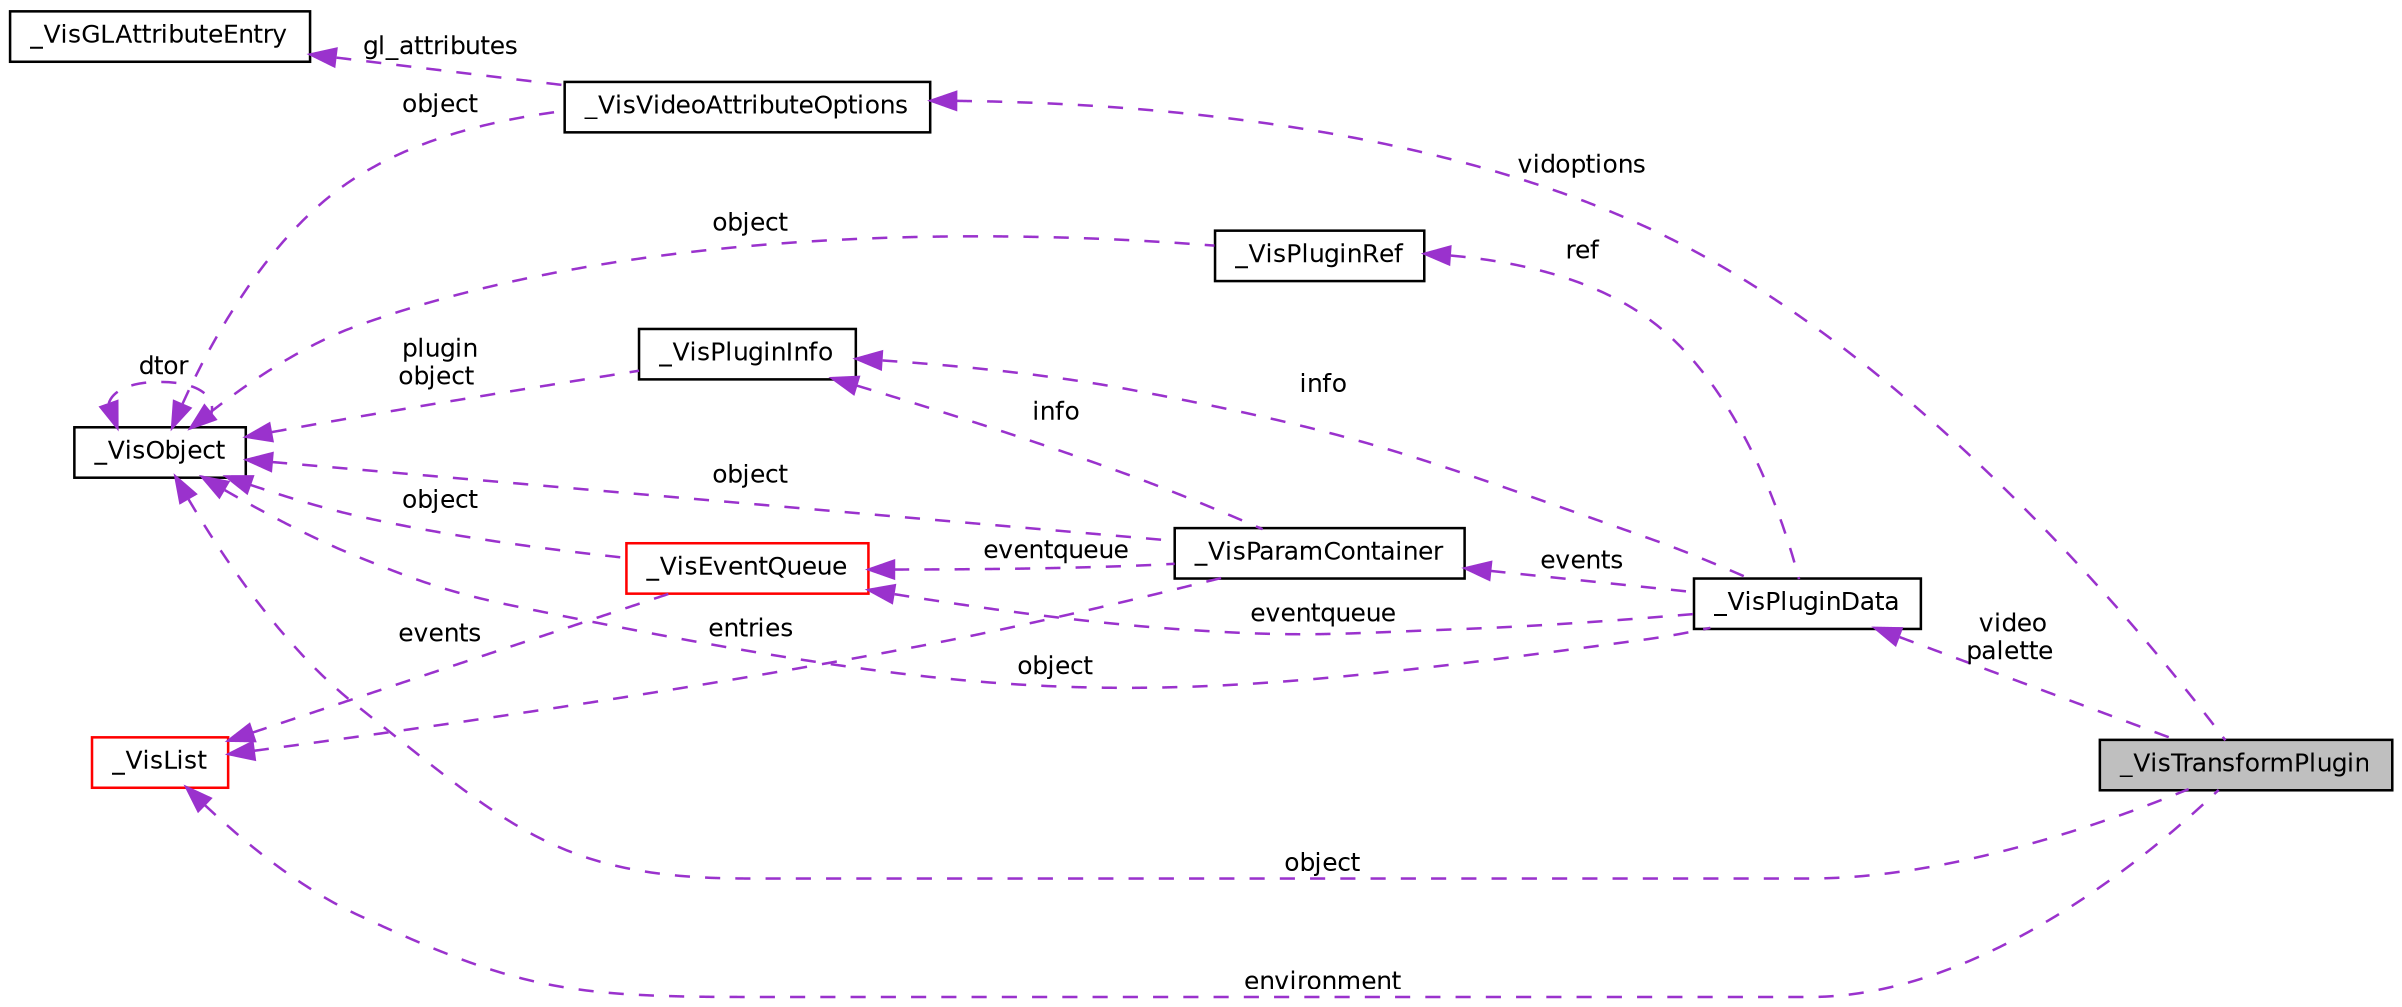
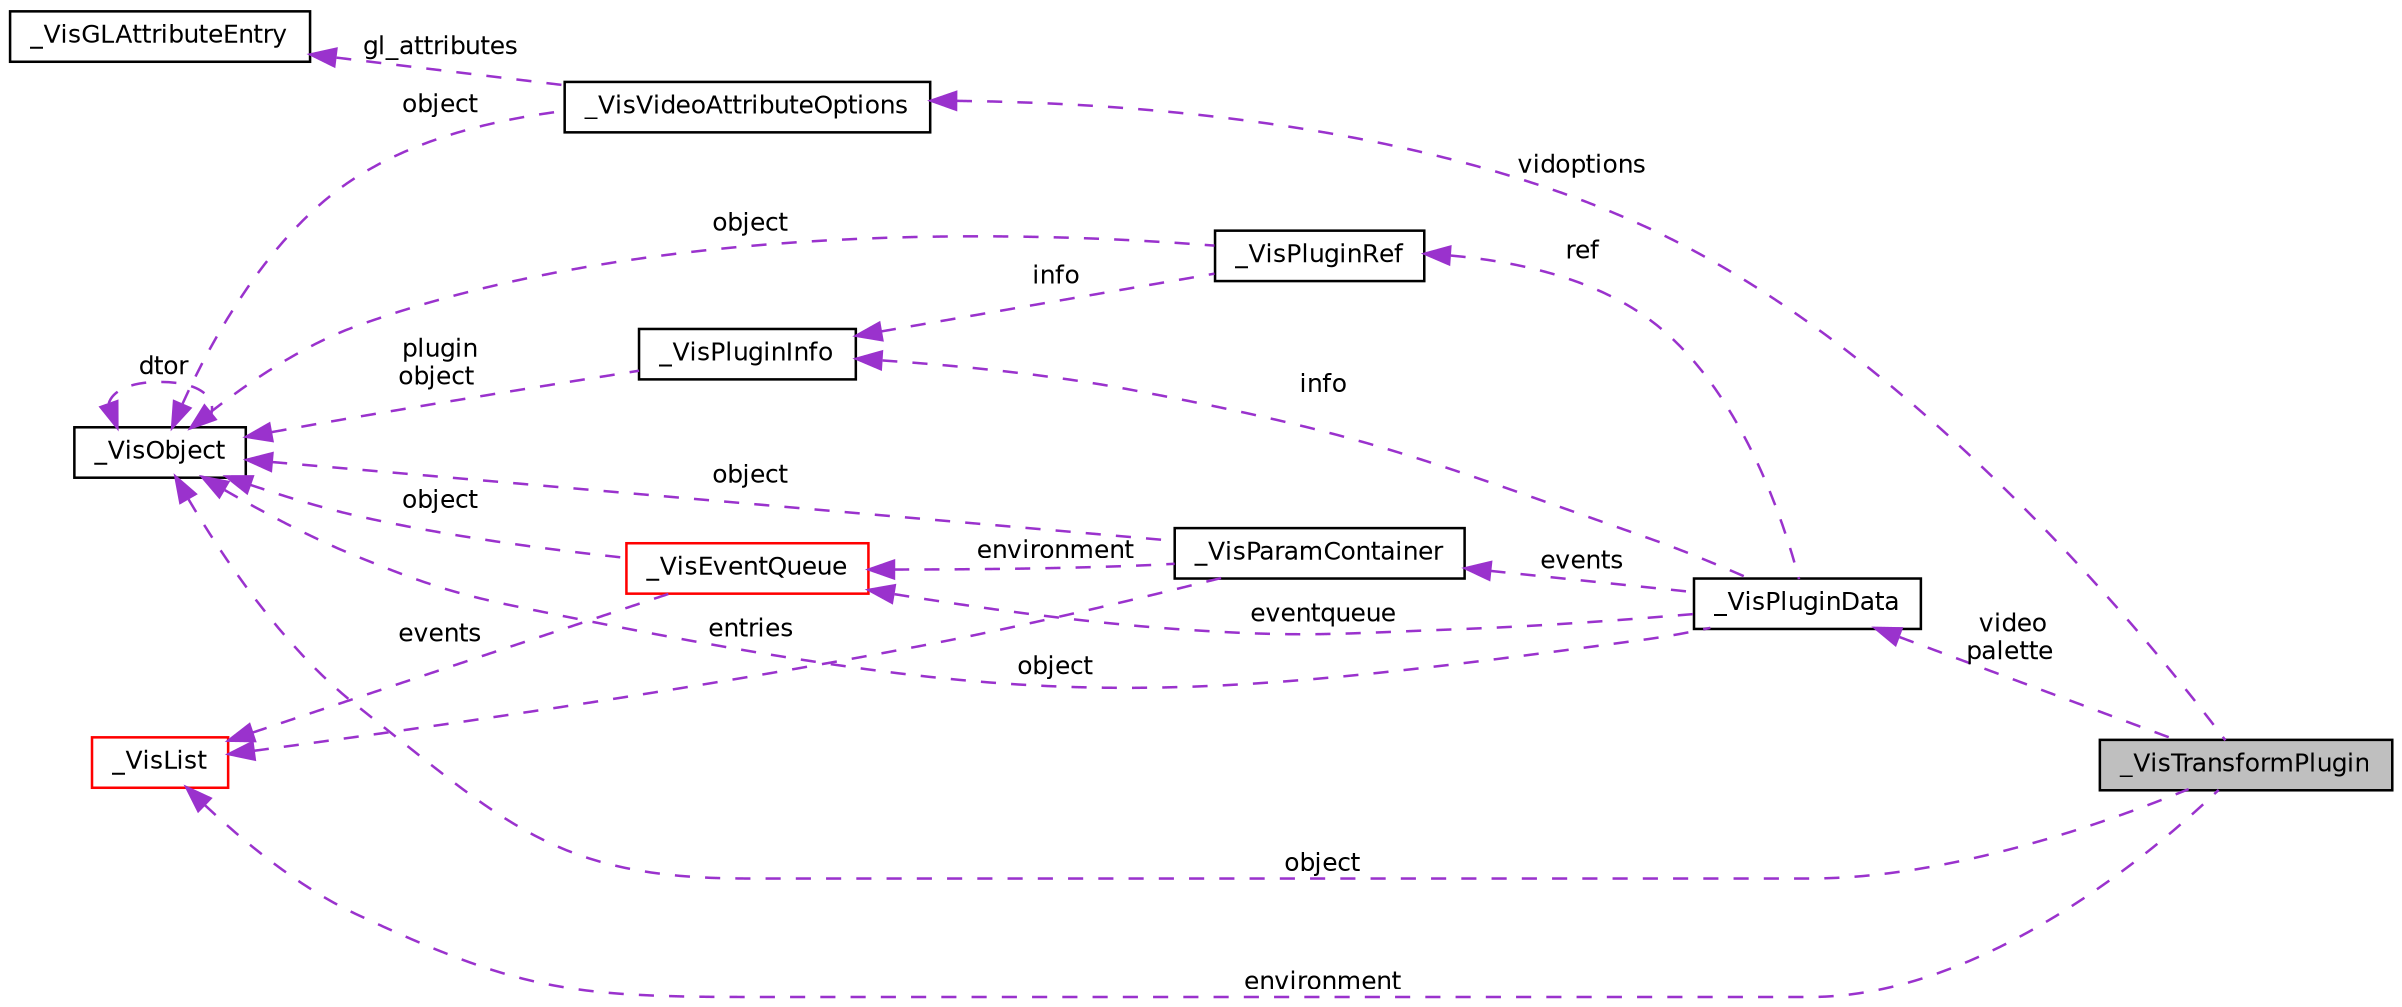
(1062, 451) -> (1048, 303)
(1052, 552) -> (1052, 552)
